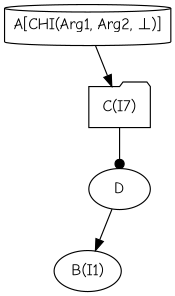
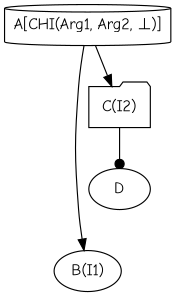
(120, 107) -> (120, 107)
(106, 224) -> (76, 142)
